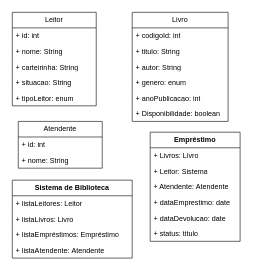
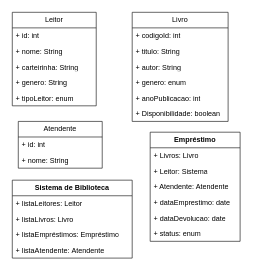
(48, 83) -> (44, 83)
(181, 234) -> (179, 234)
